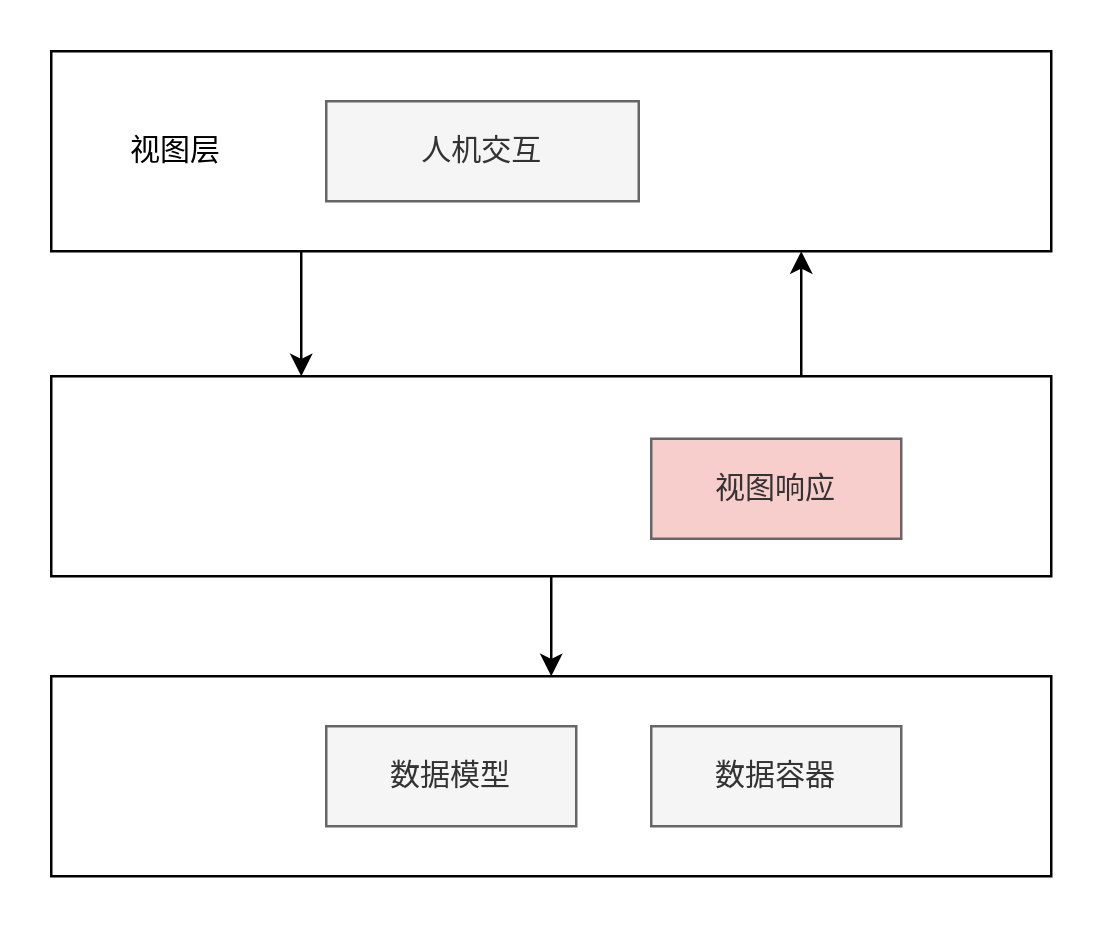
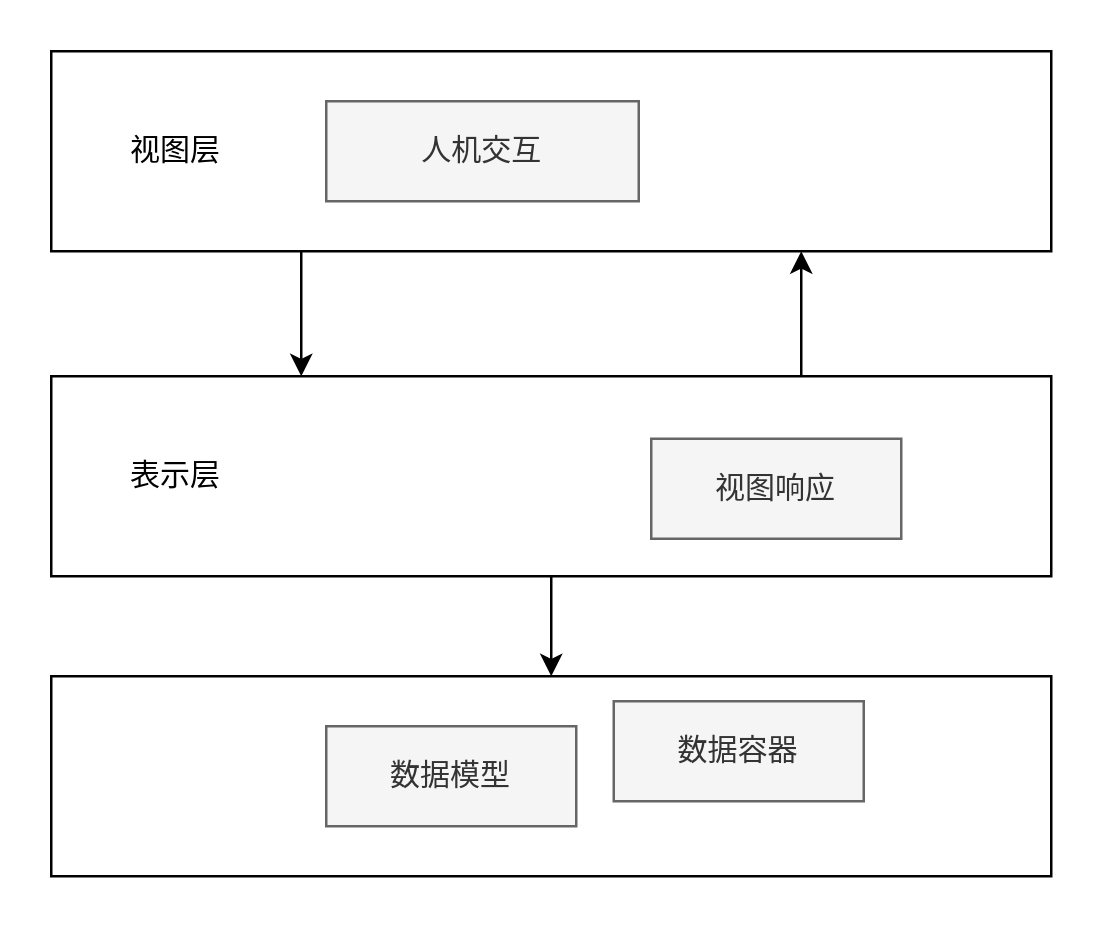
none -> (176, 476)
(776, 489) -> (776, 489)
(776, 776) -> (739, 751)
